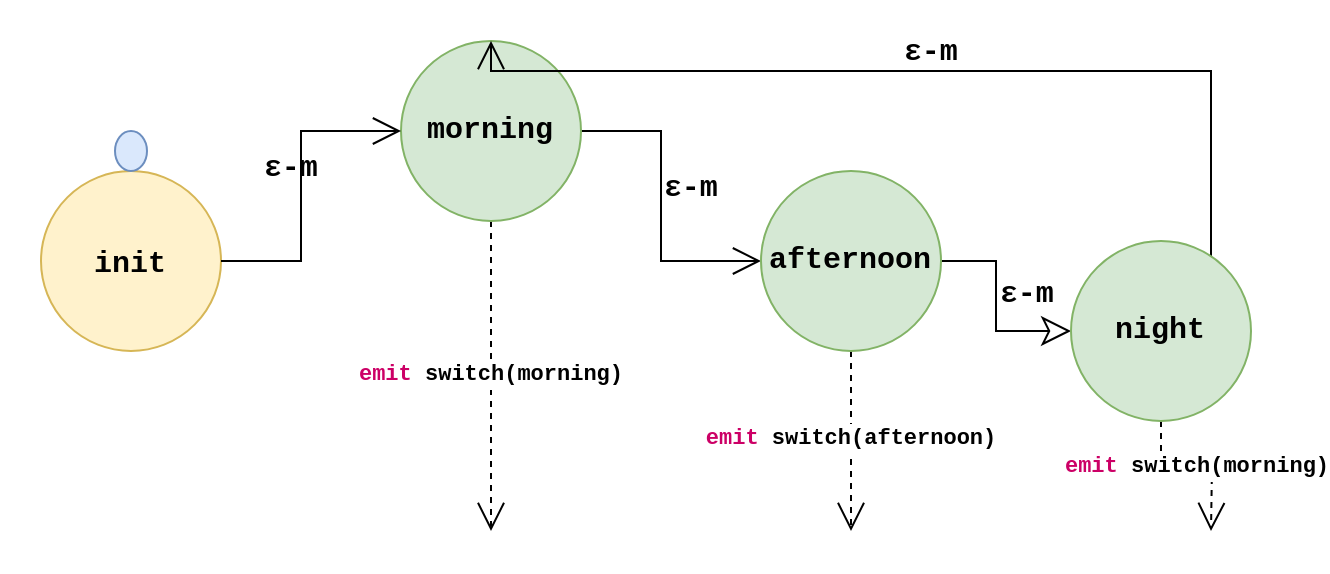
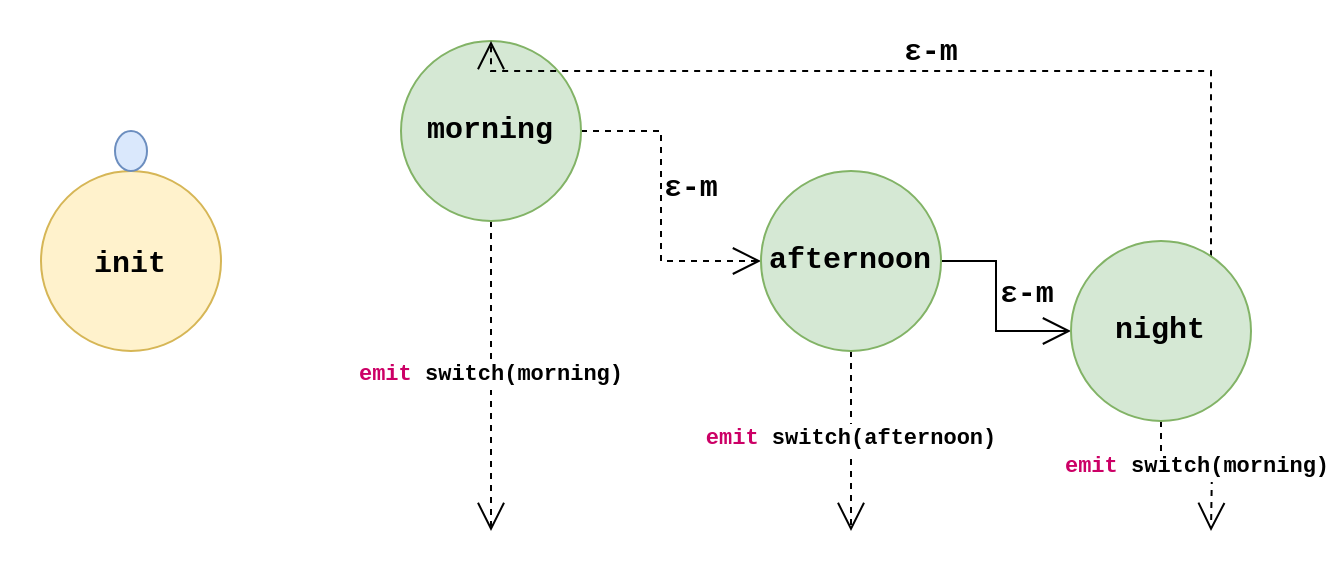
(931, 71) -> (931, 71)
(301, 189) -> none
(661, 203) -> (661, 203)
(1047, 331) -> (1055, 331)
